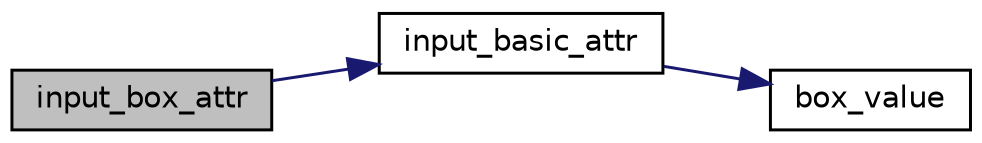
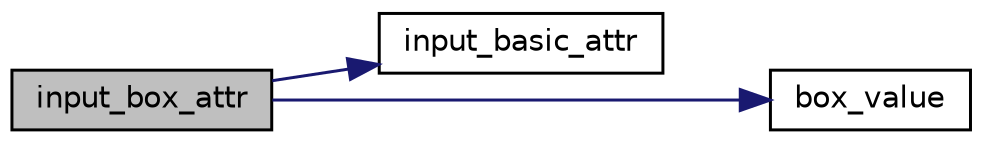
(702, 73) -> (506, 100)
